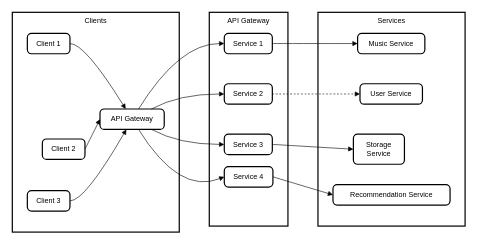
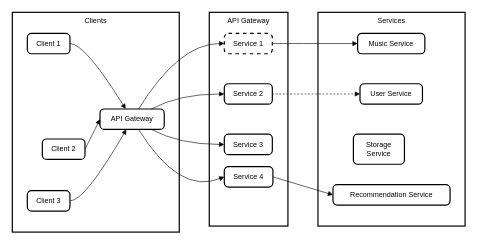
(248, 44) -> (248, 44)
(295, 146) -> none
